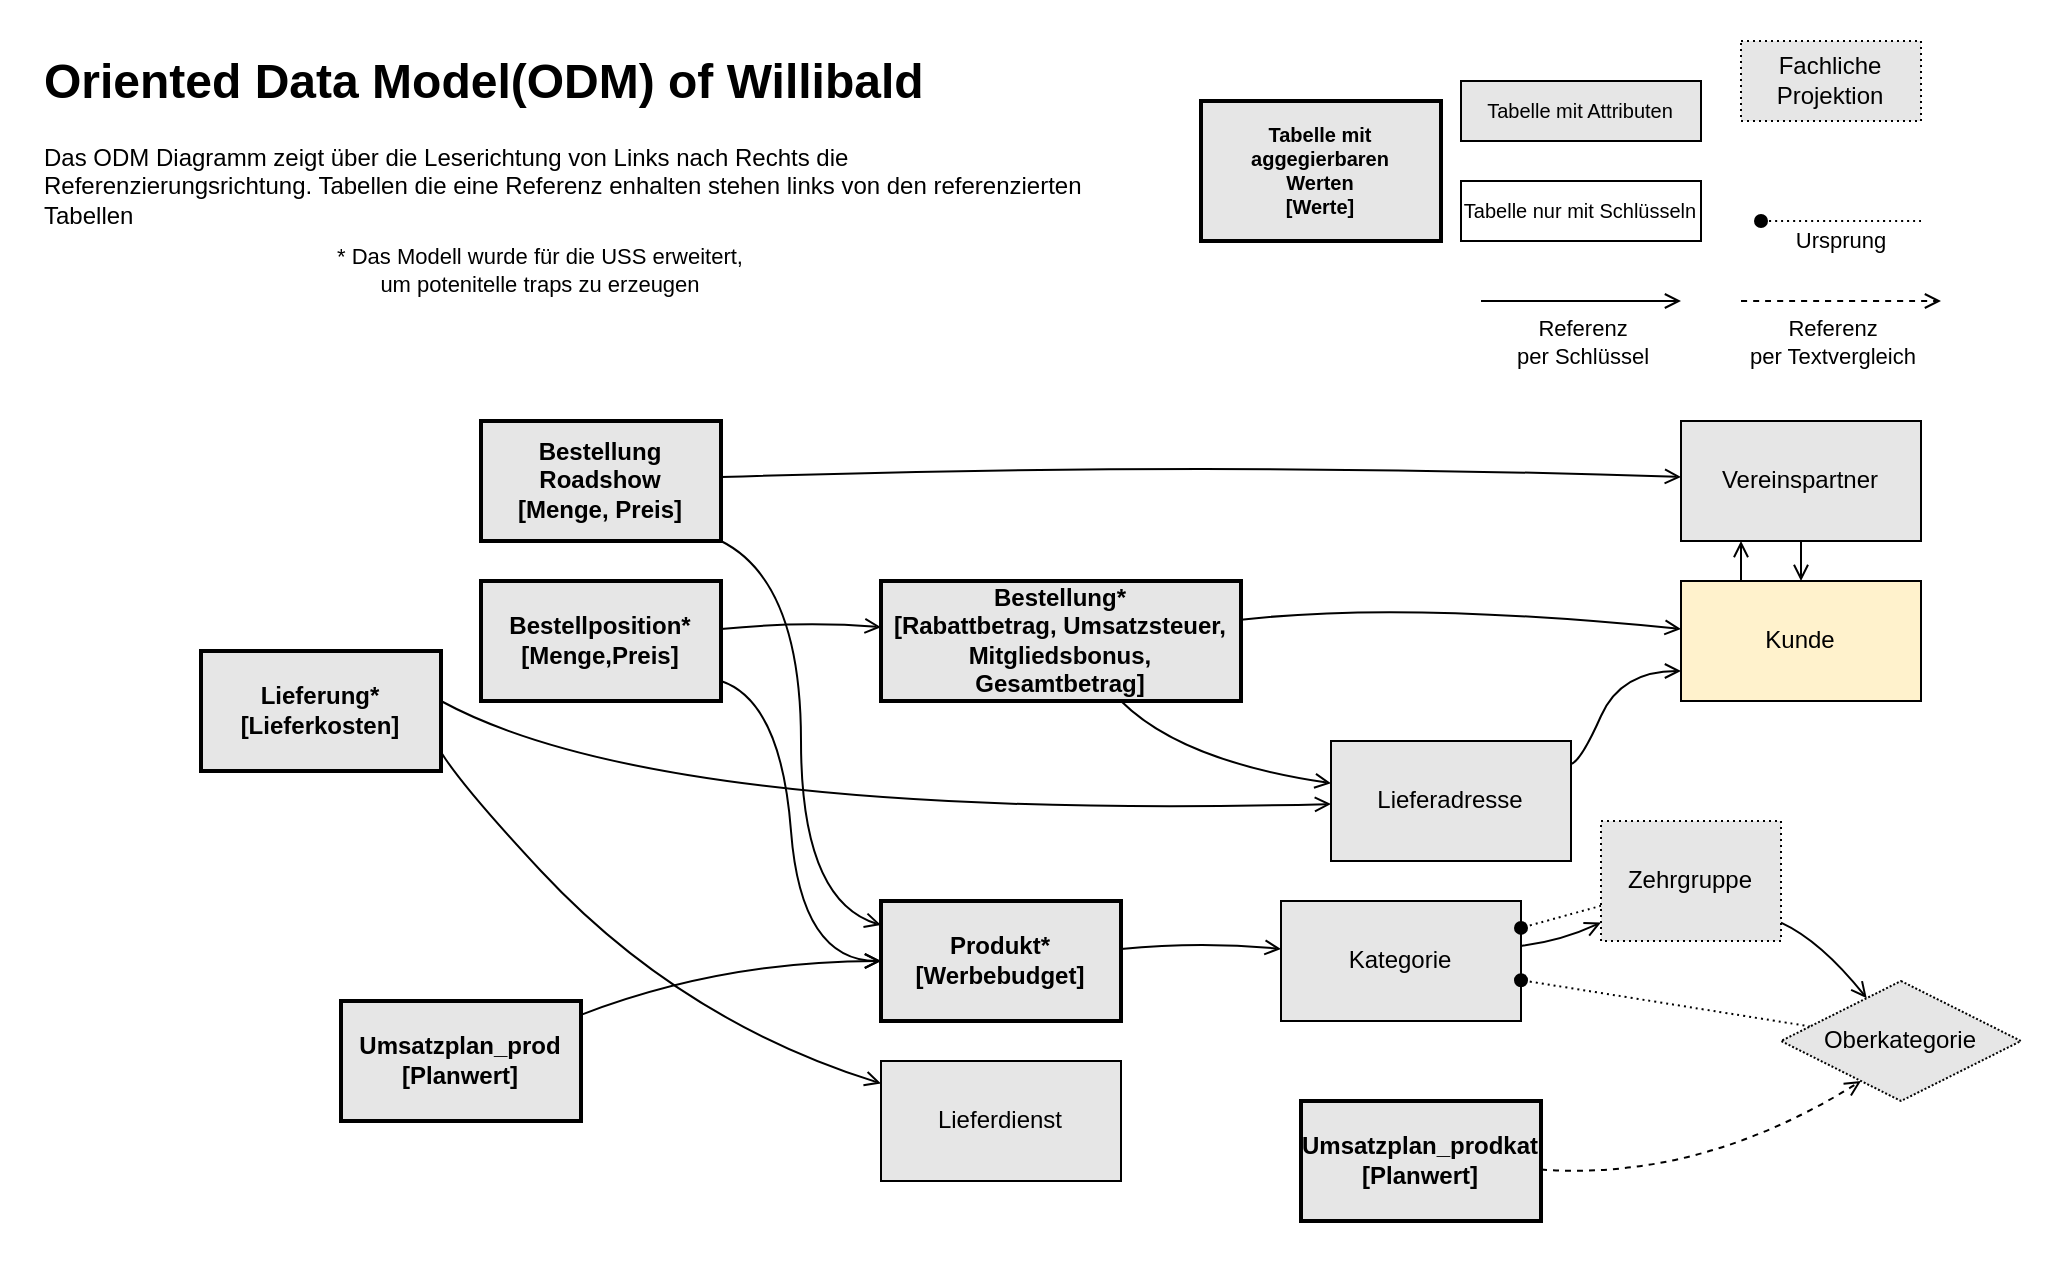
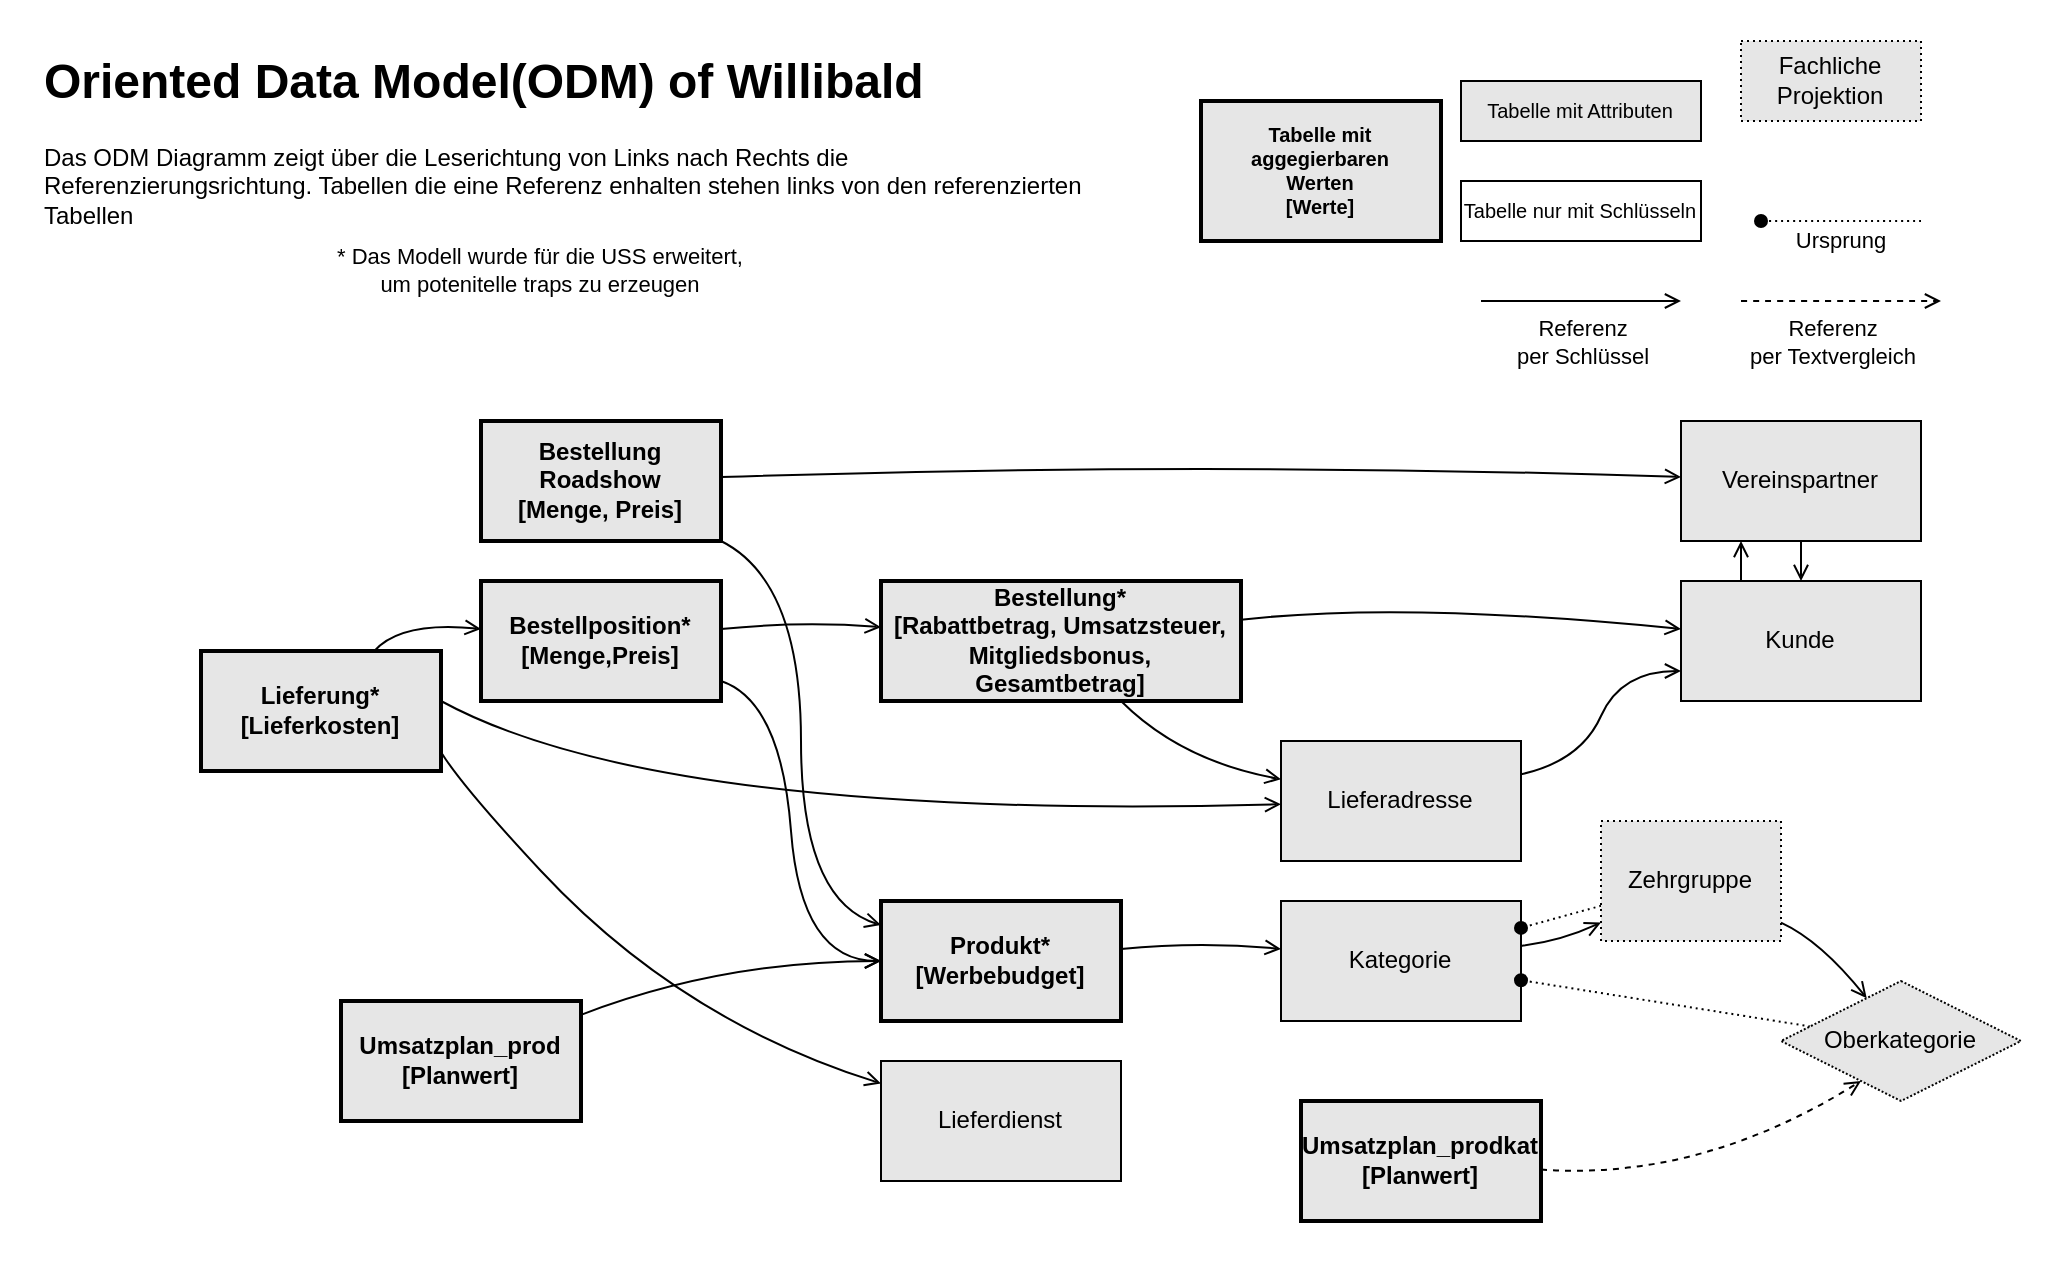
none -> (423, 629)
(1801, 641) -> (1801, 641)
(1451, 801) -> (1401, 801)
